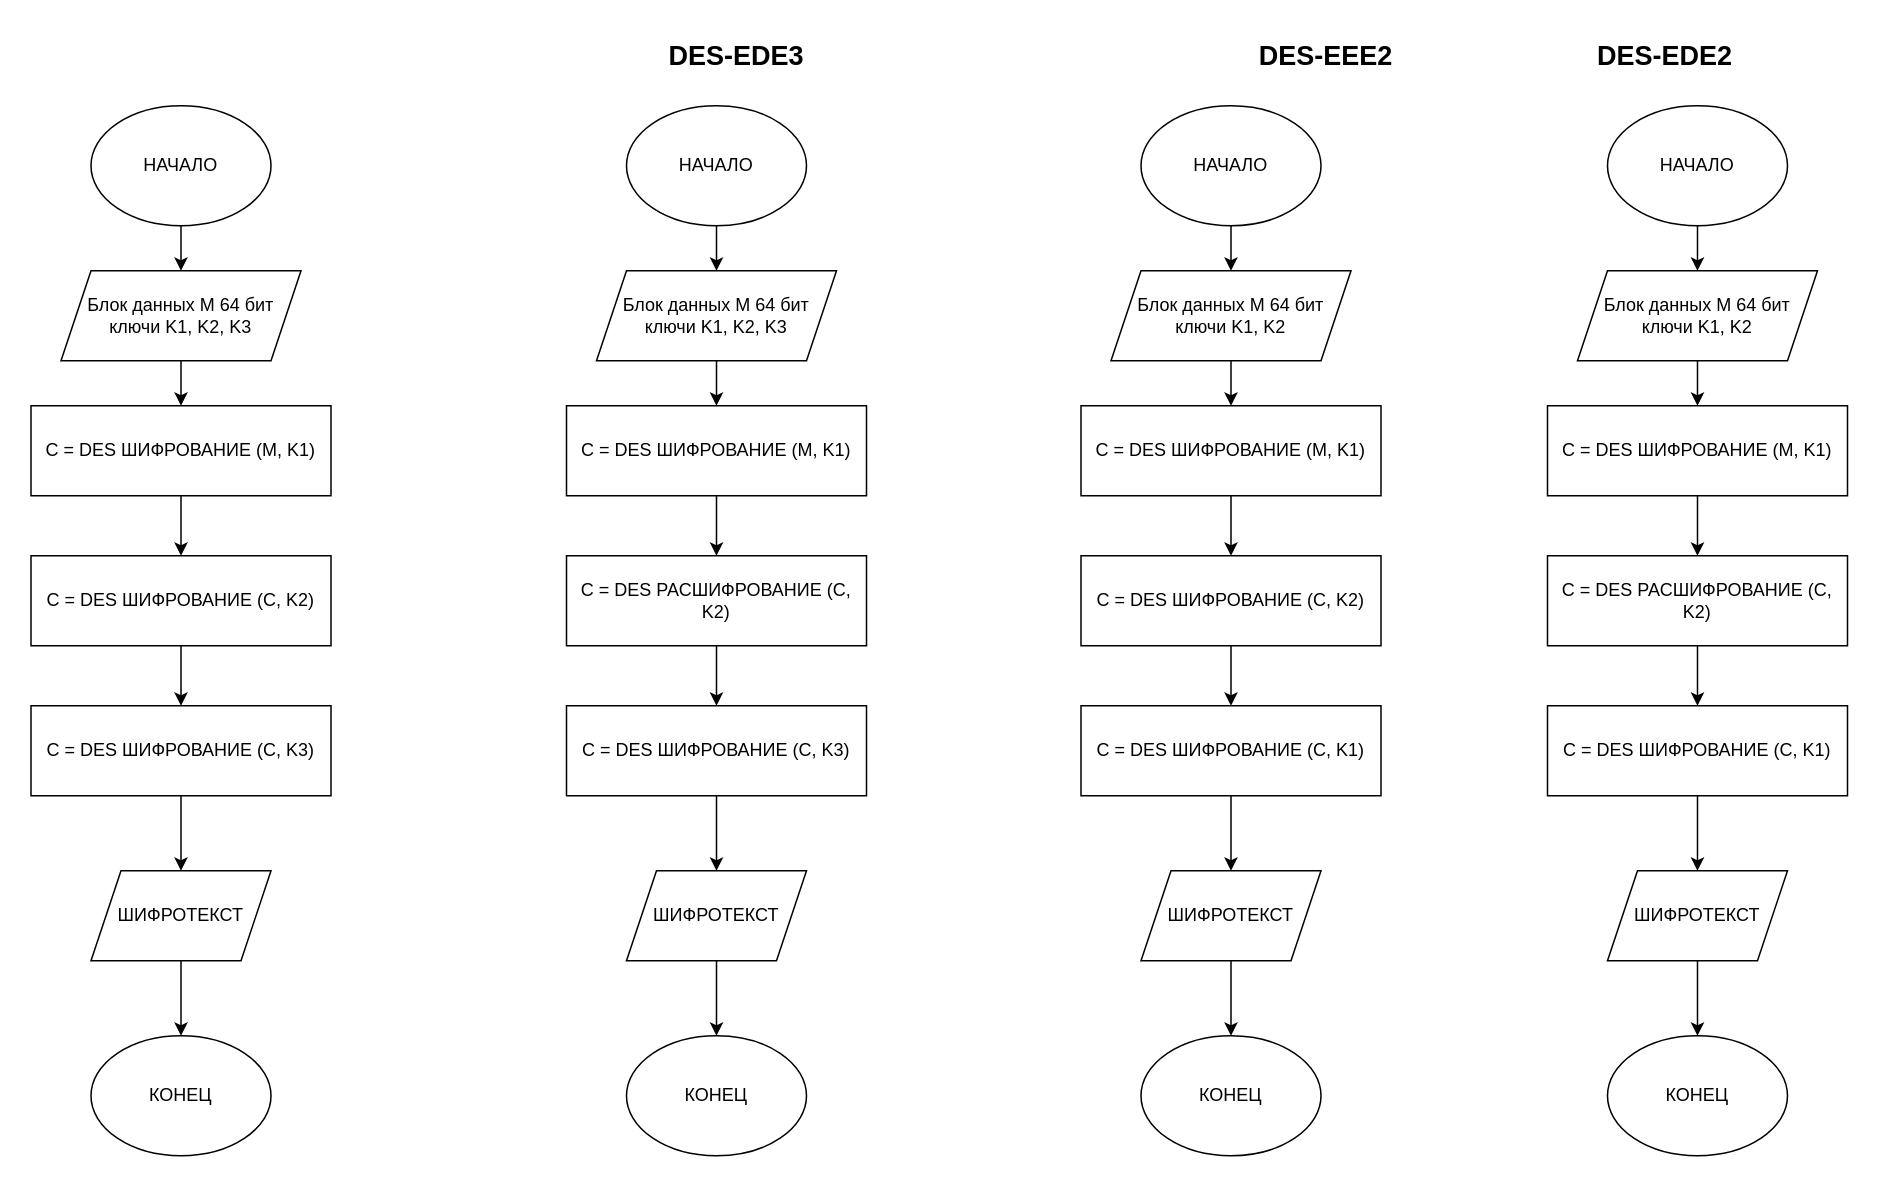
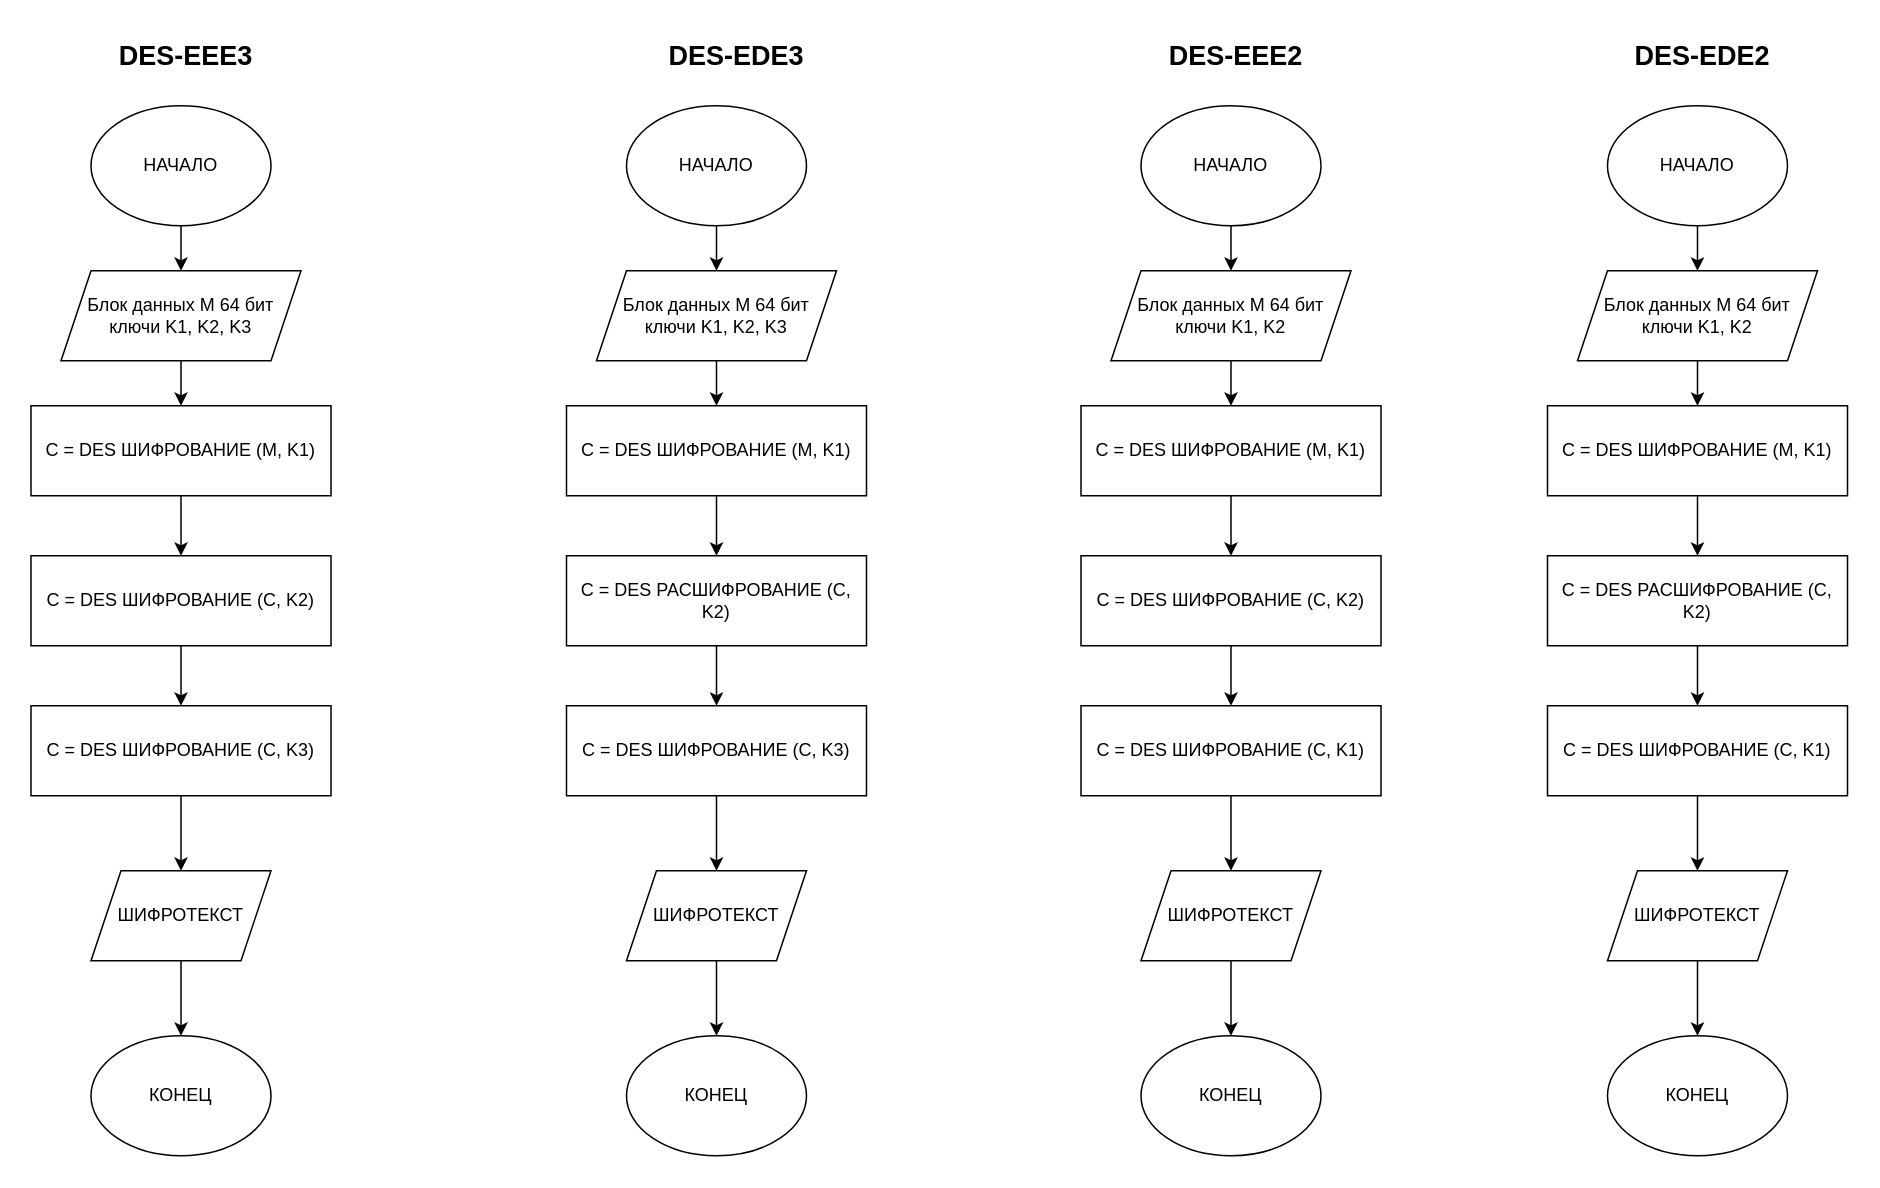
none -> (185, 56)
(1325, 56) -> (1235, 56)
(1664, 56) -> (1702, 56)
